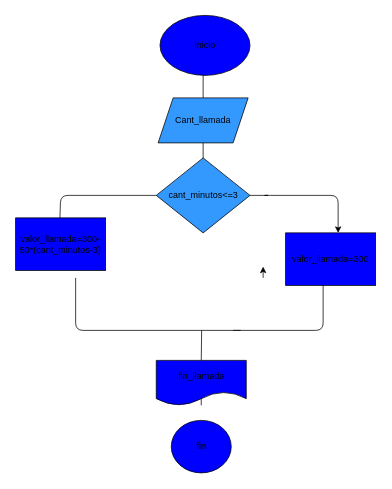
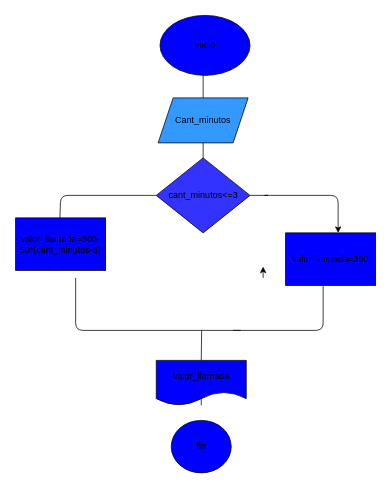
(203, 120) -> (203, 120)
(203, 195) -> (203, 195)
(201, 376) -> (201, 376)
